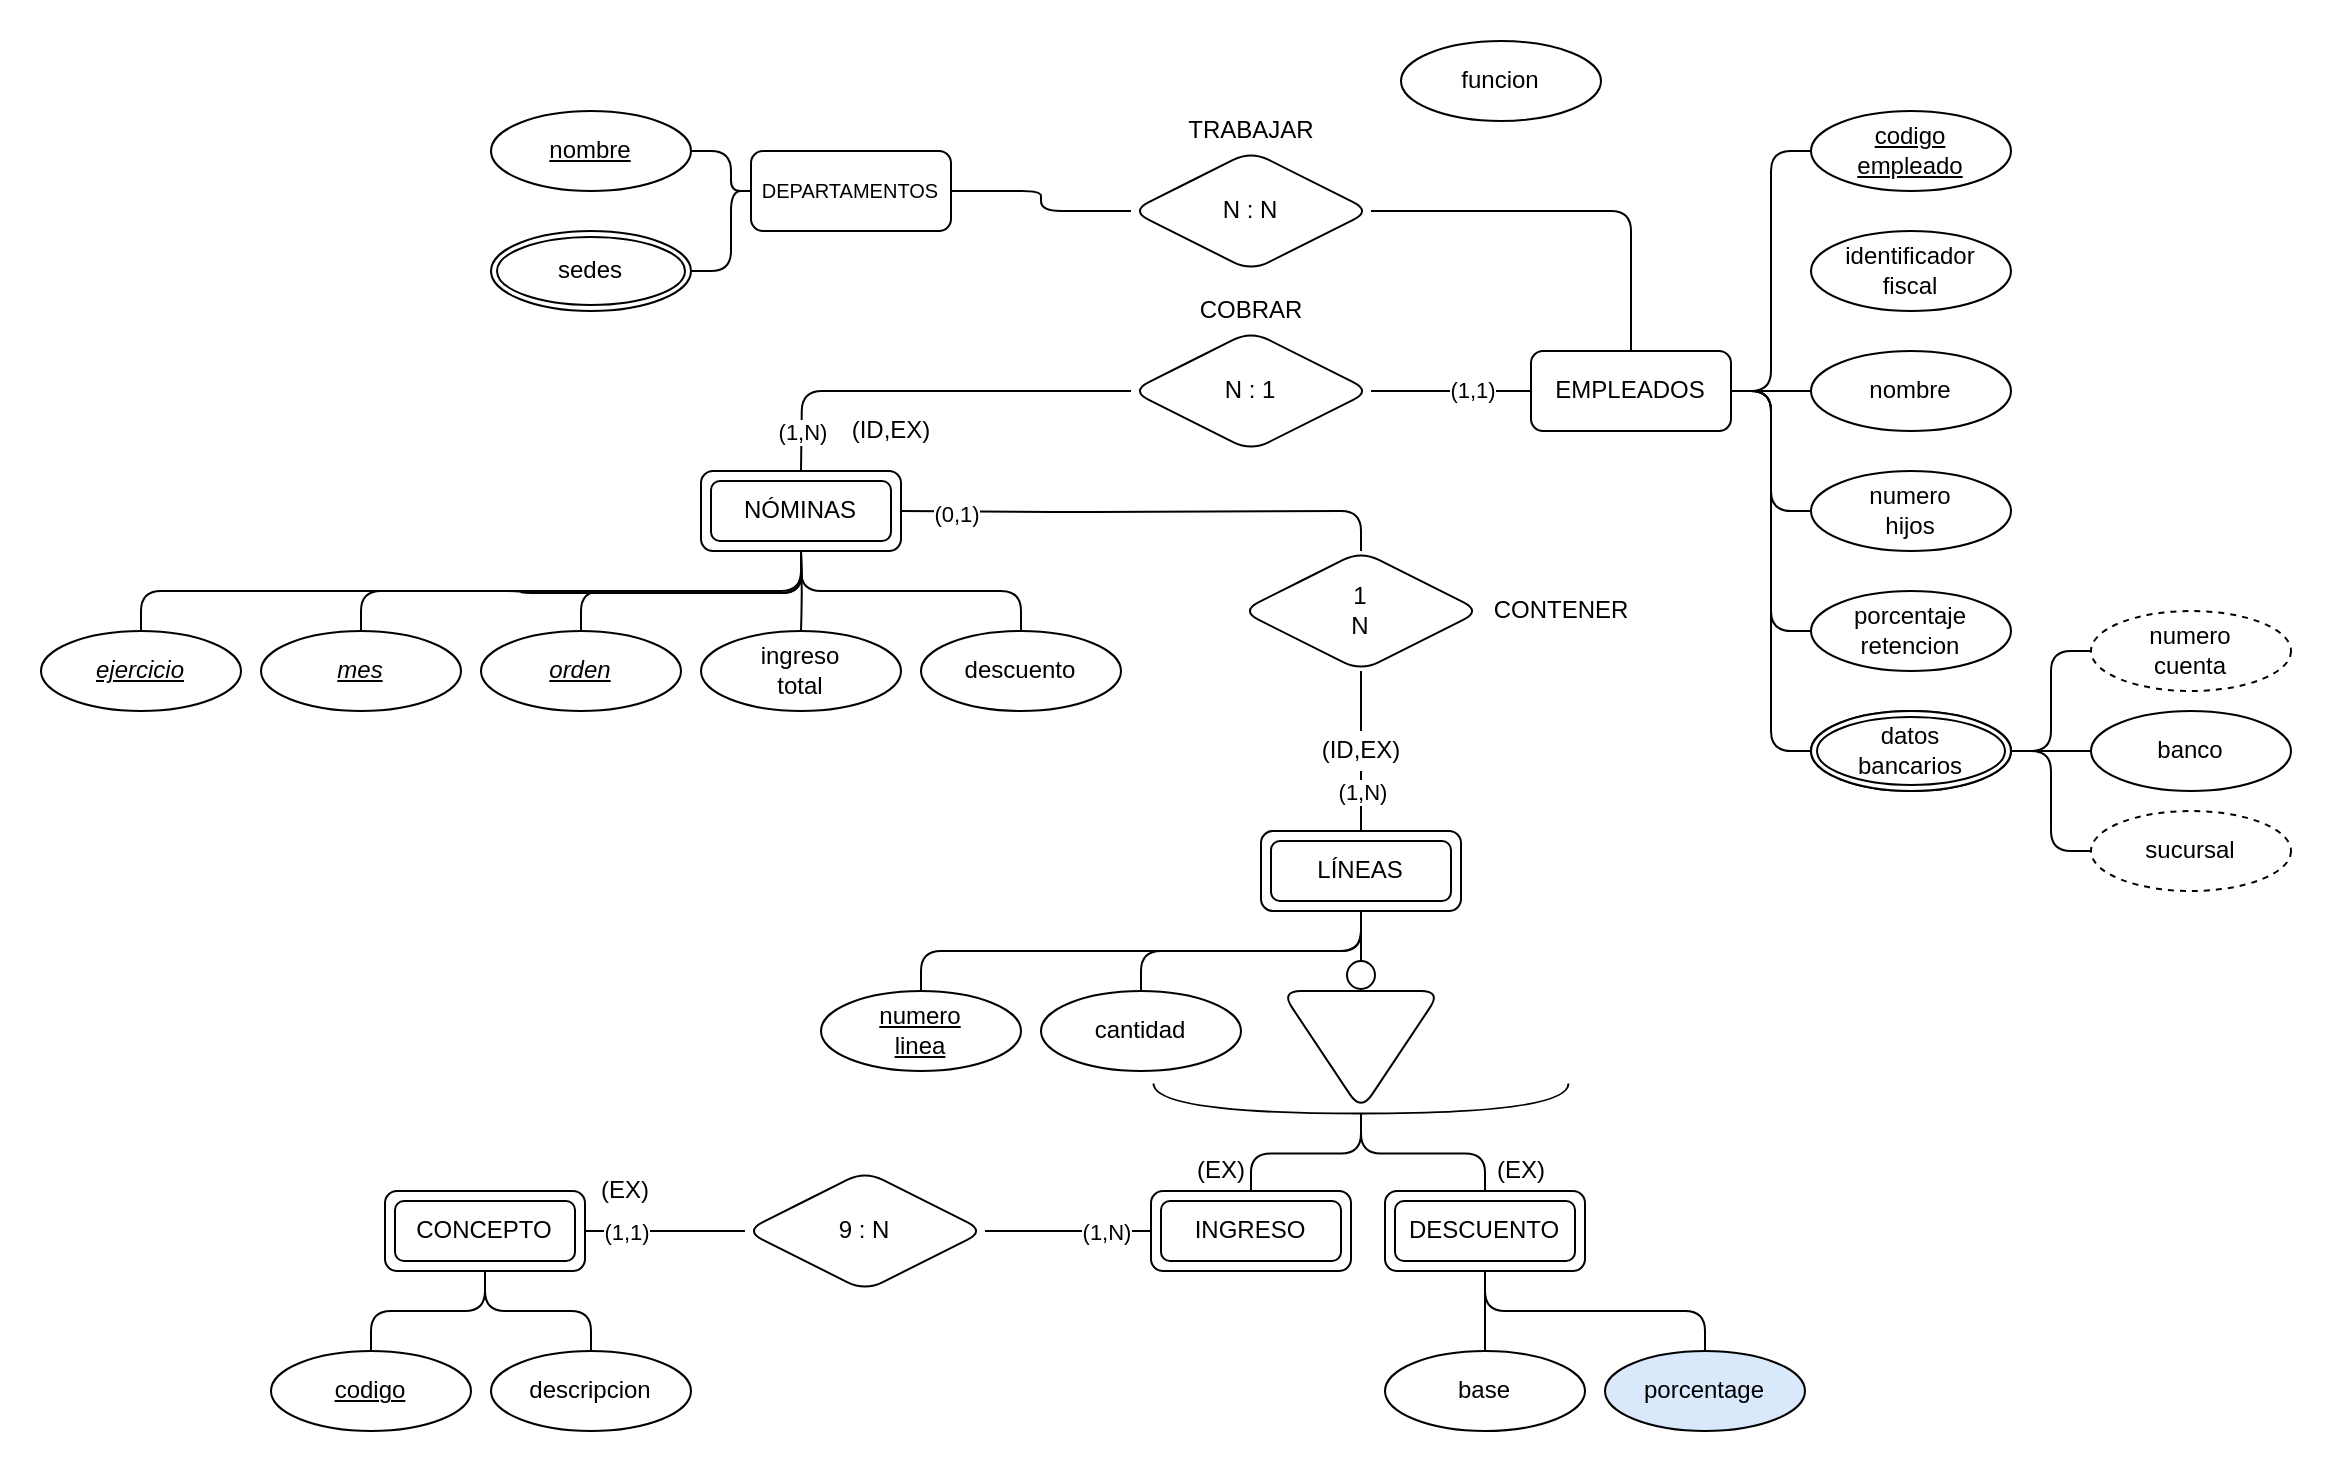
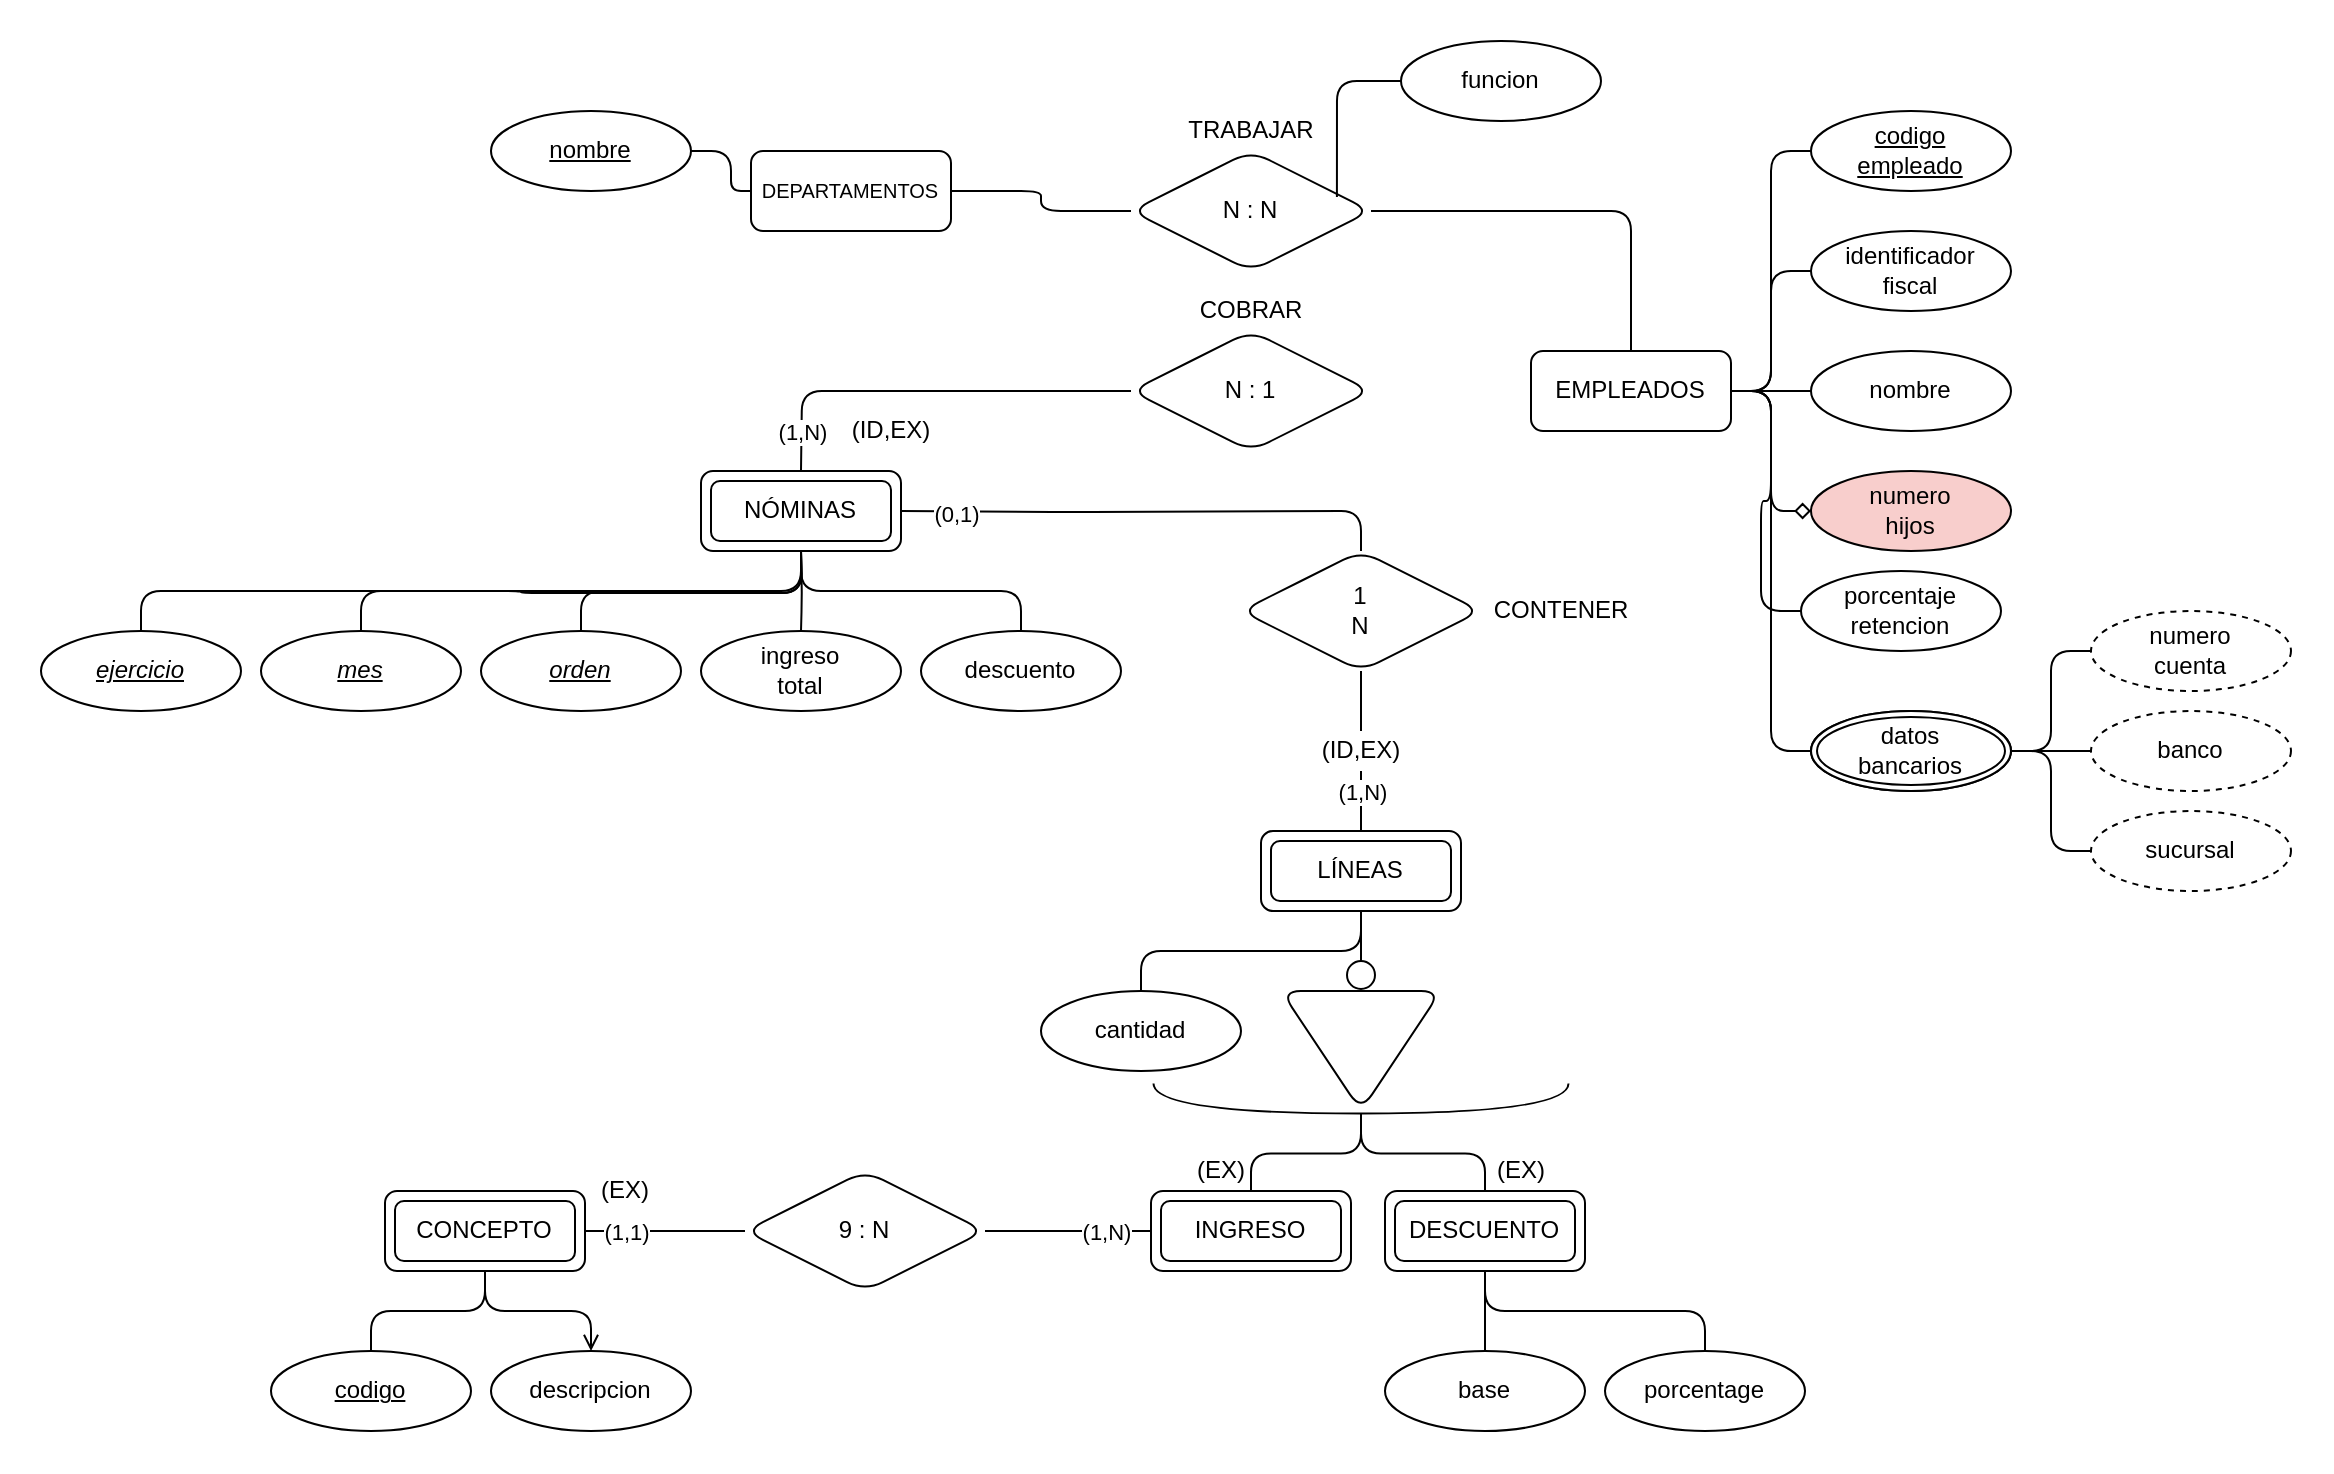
none -> (1337, 113)
(731, 247) -> none
(591, 271) -> none
none -> (1793, 271)
(1419, 391) -> none
(1794, 511) -> (1784, 511)
(1911, 511) -> (1911, 511)
(1911, 631) -> (1901, 611)
(2191, 751) -> (2191, 751)
(1021, 951) -> none
(921, 1031) -> none
(591, 1344) -> (591, 1342)
(1705, 1391) -> (1705, 1391)
